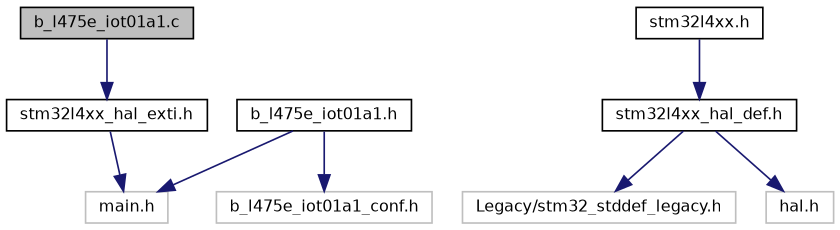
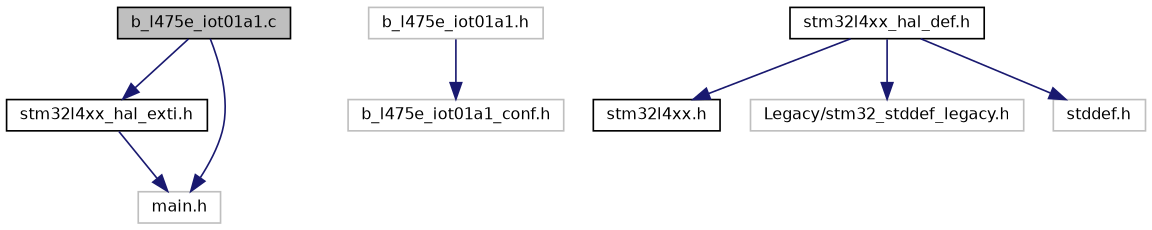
(699, 61) -> (780, 66)
(324, 115) -> (456, 23)
(233, 158) -> (225, 110)
(800, 207) -> (1099, 115)
